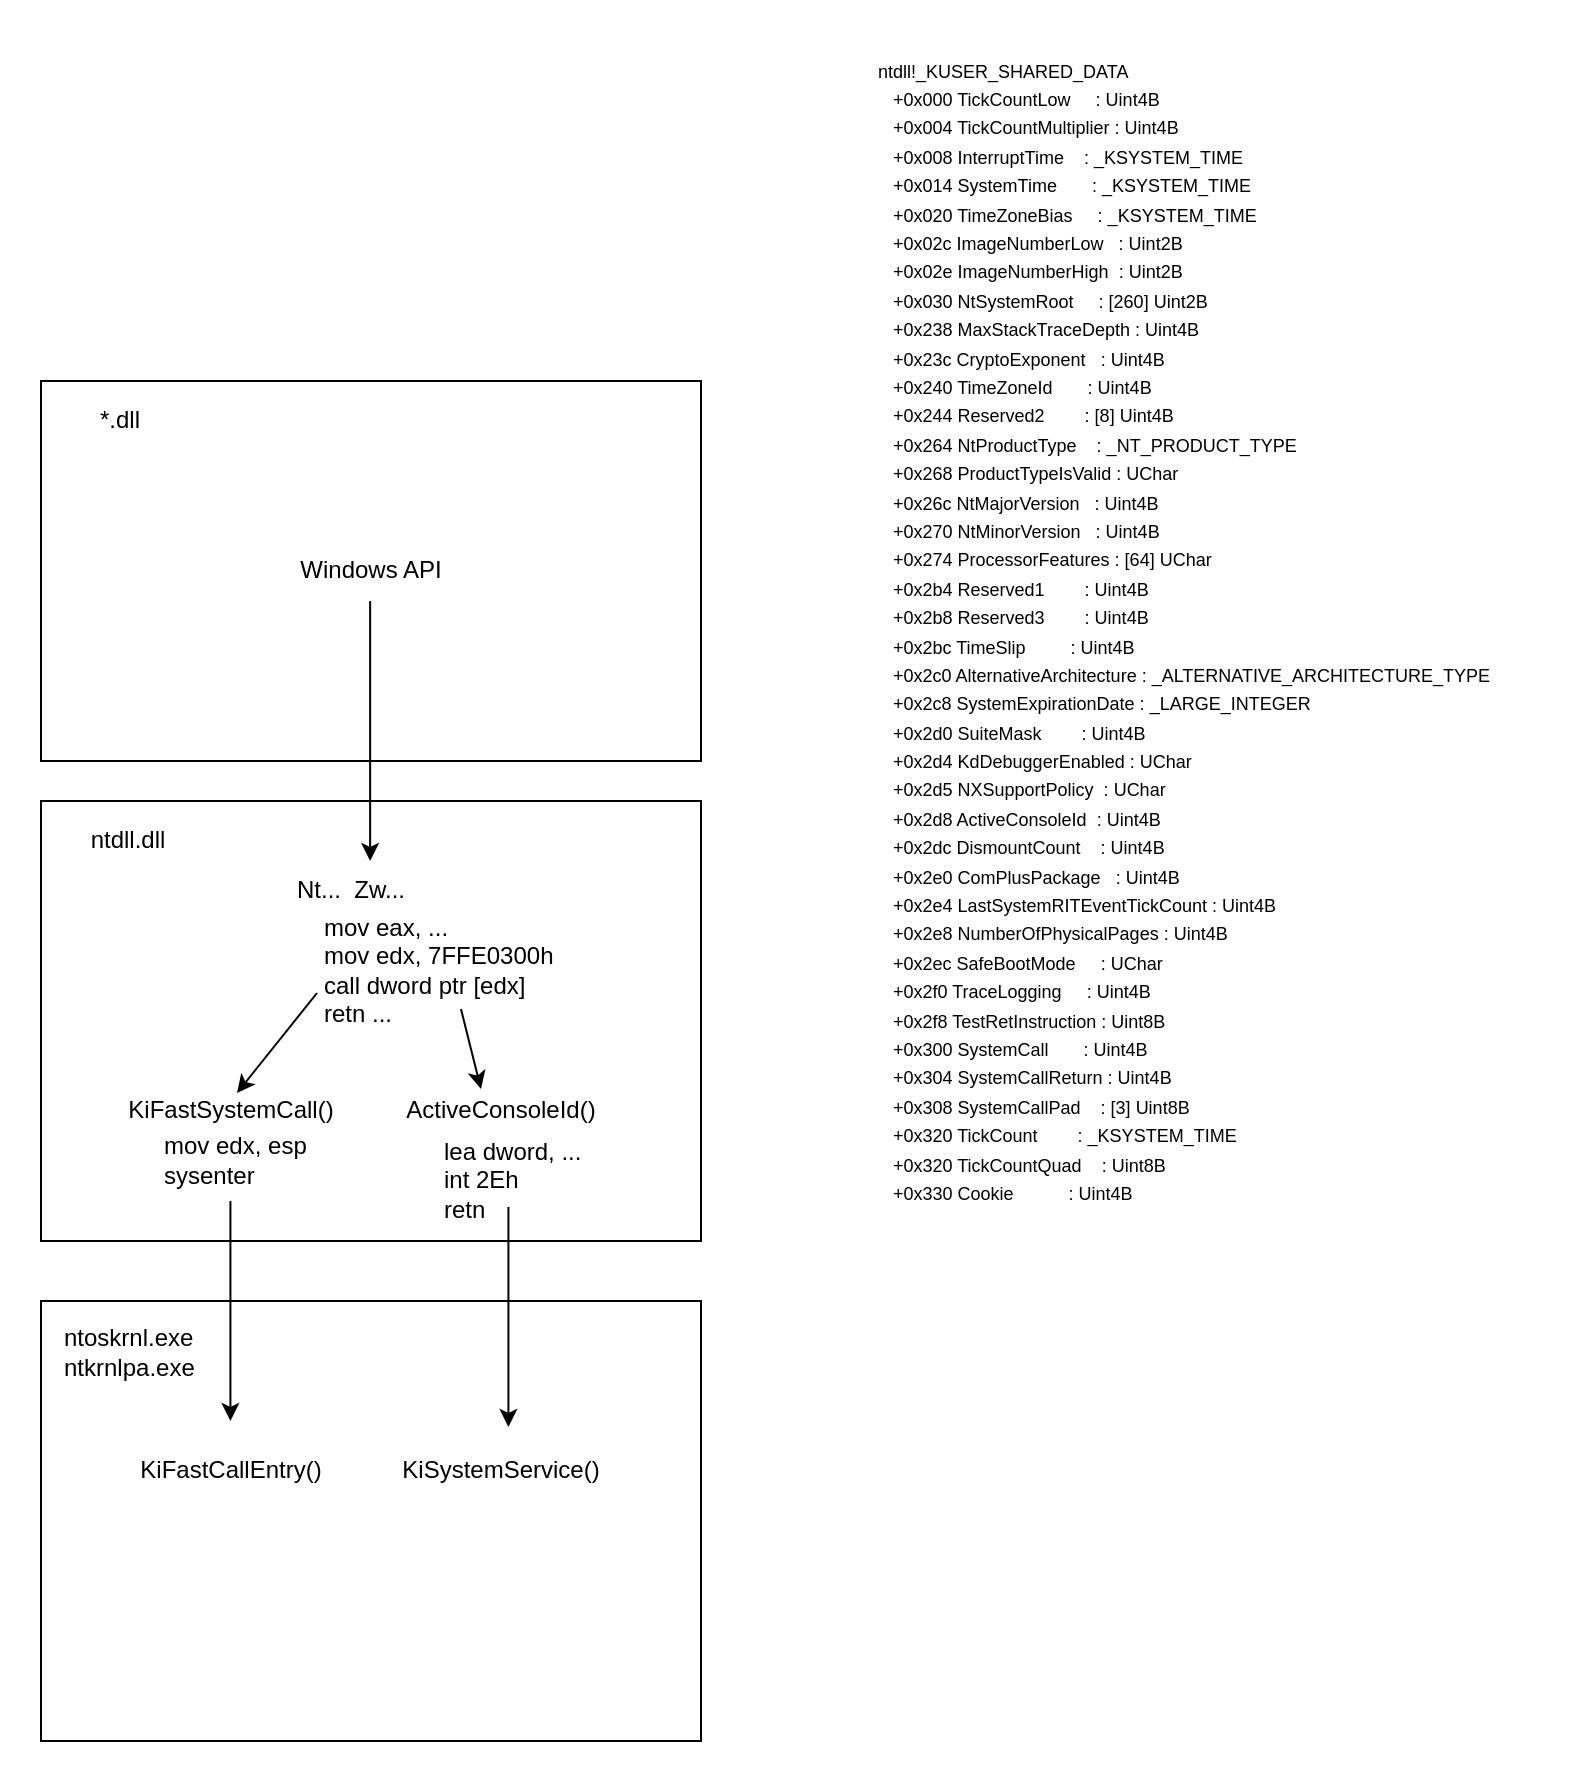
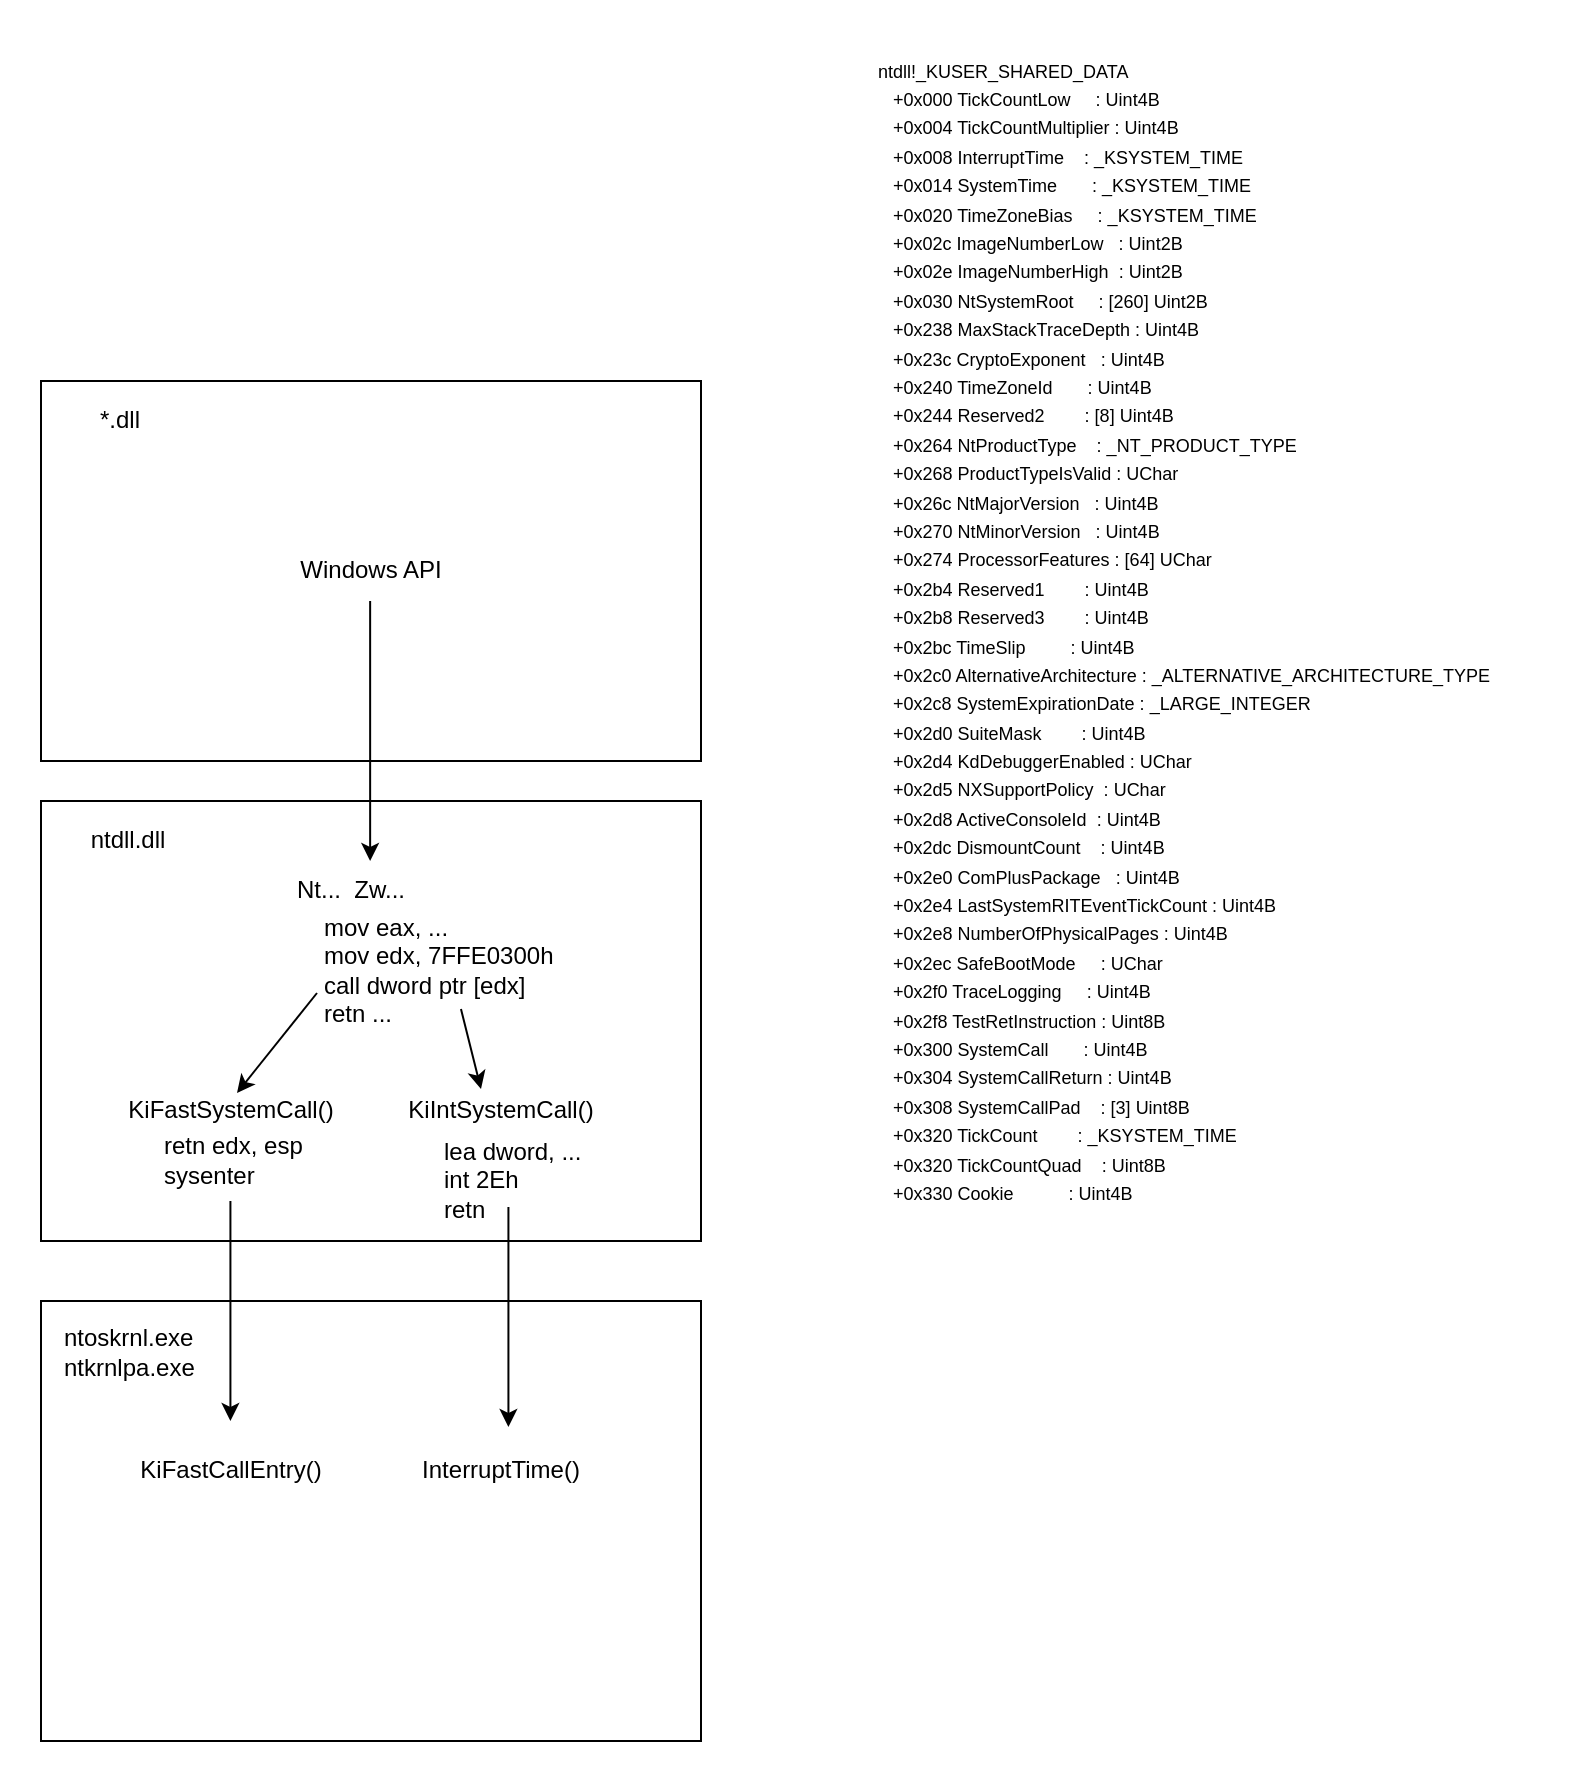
(502, 1111) -> (502, 1111)
(236, 1161) -> (243, 1161)
(502, 1471) -> (502, 1471)
